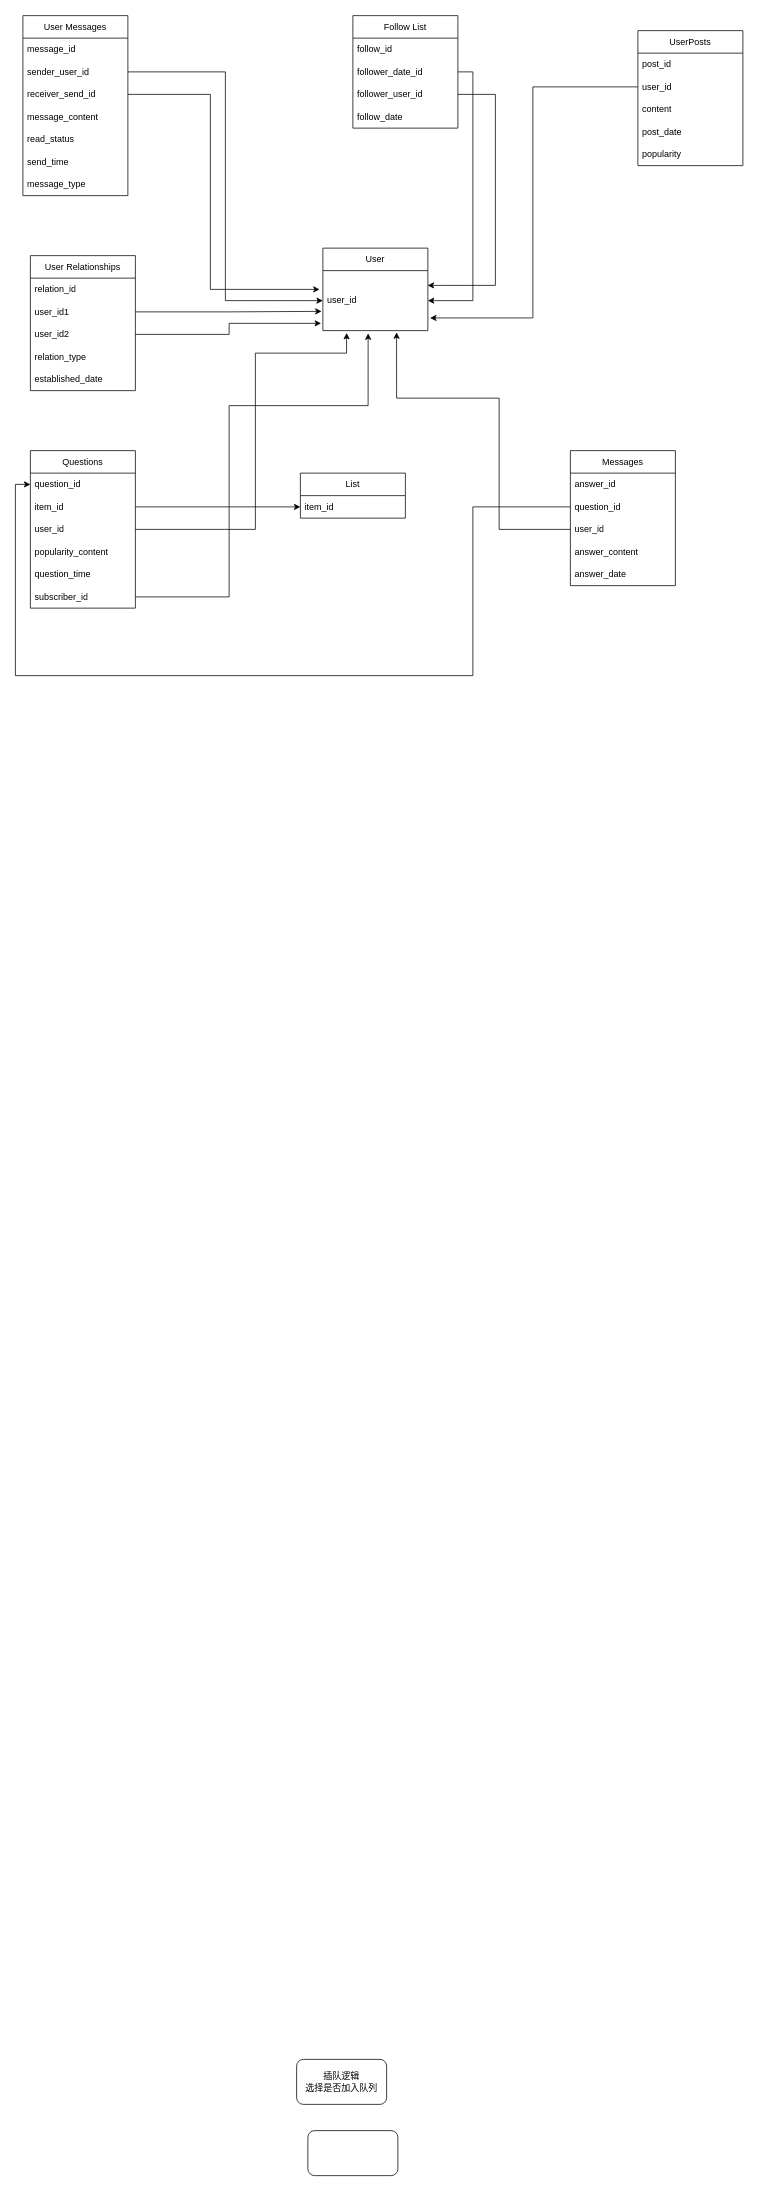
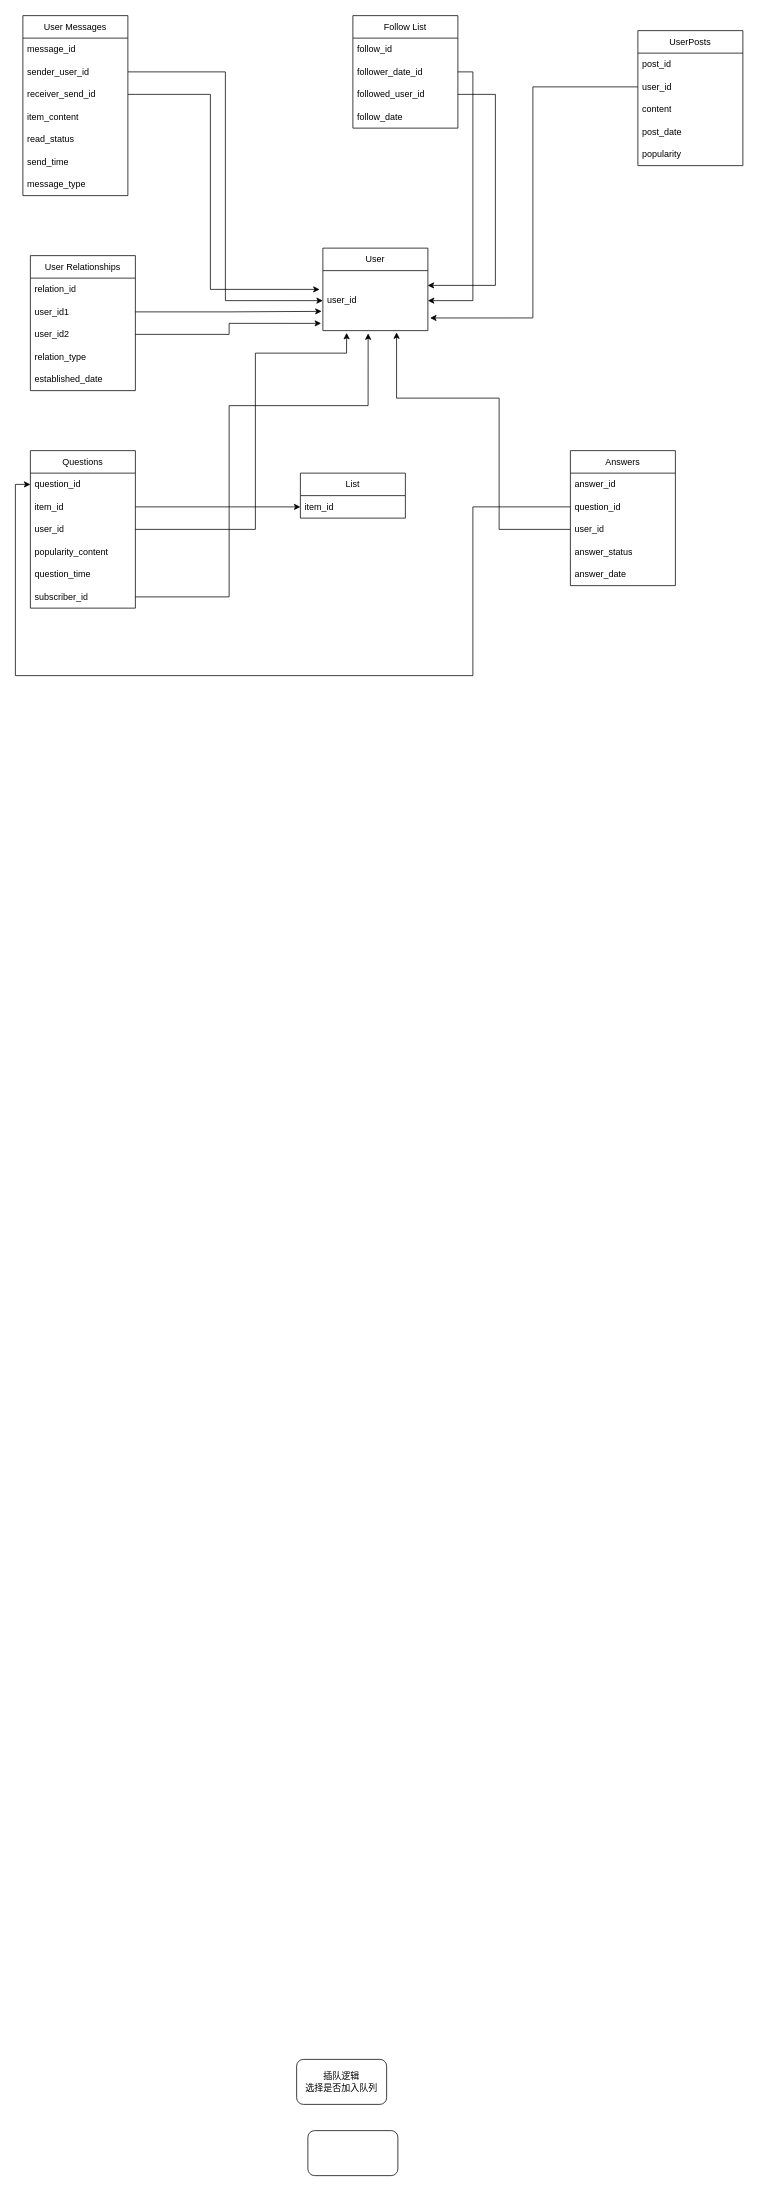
(394, 94) -> (394, 94)
(65, 117) -> (56, 117)
(623, 462) -> (623, 462)
(610, 552) -> (608, 552)
